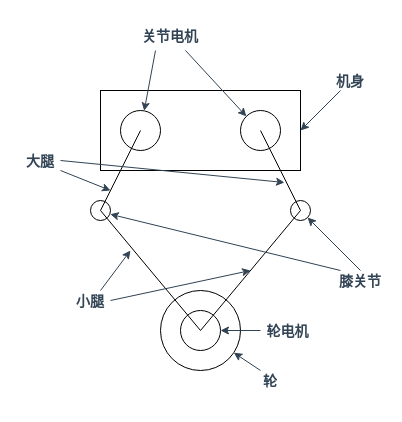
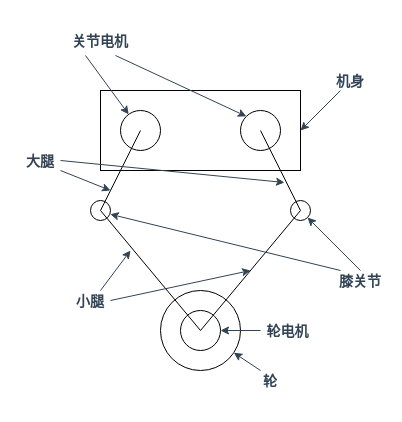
(171, 36) -> (101, 41)
